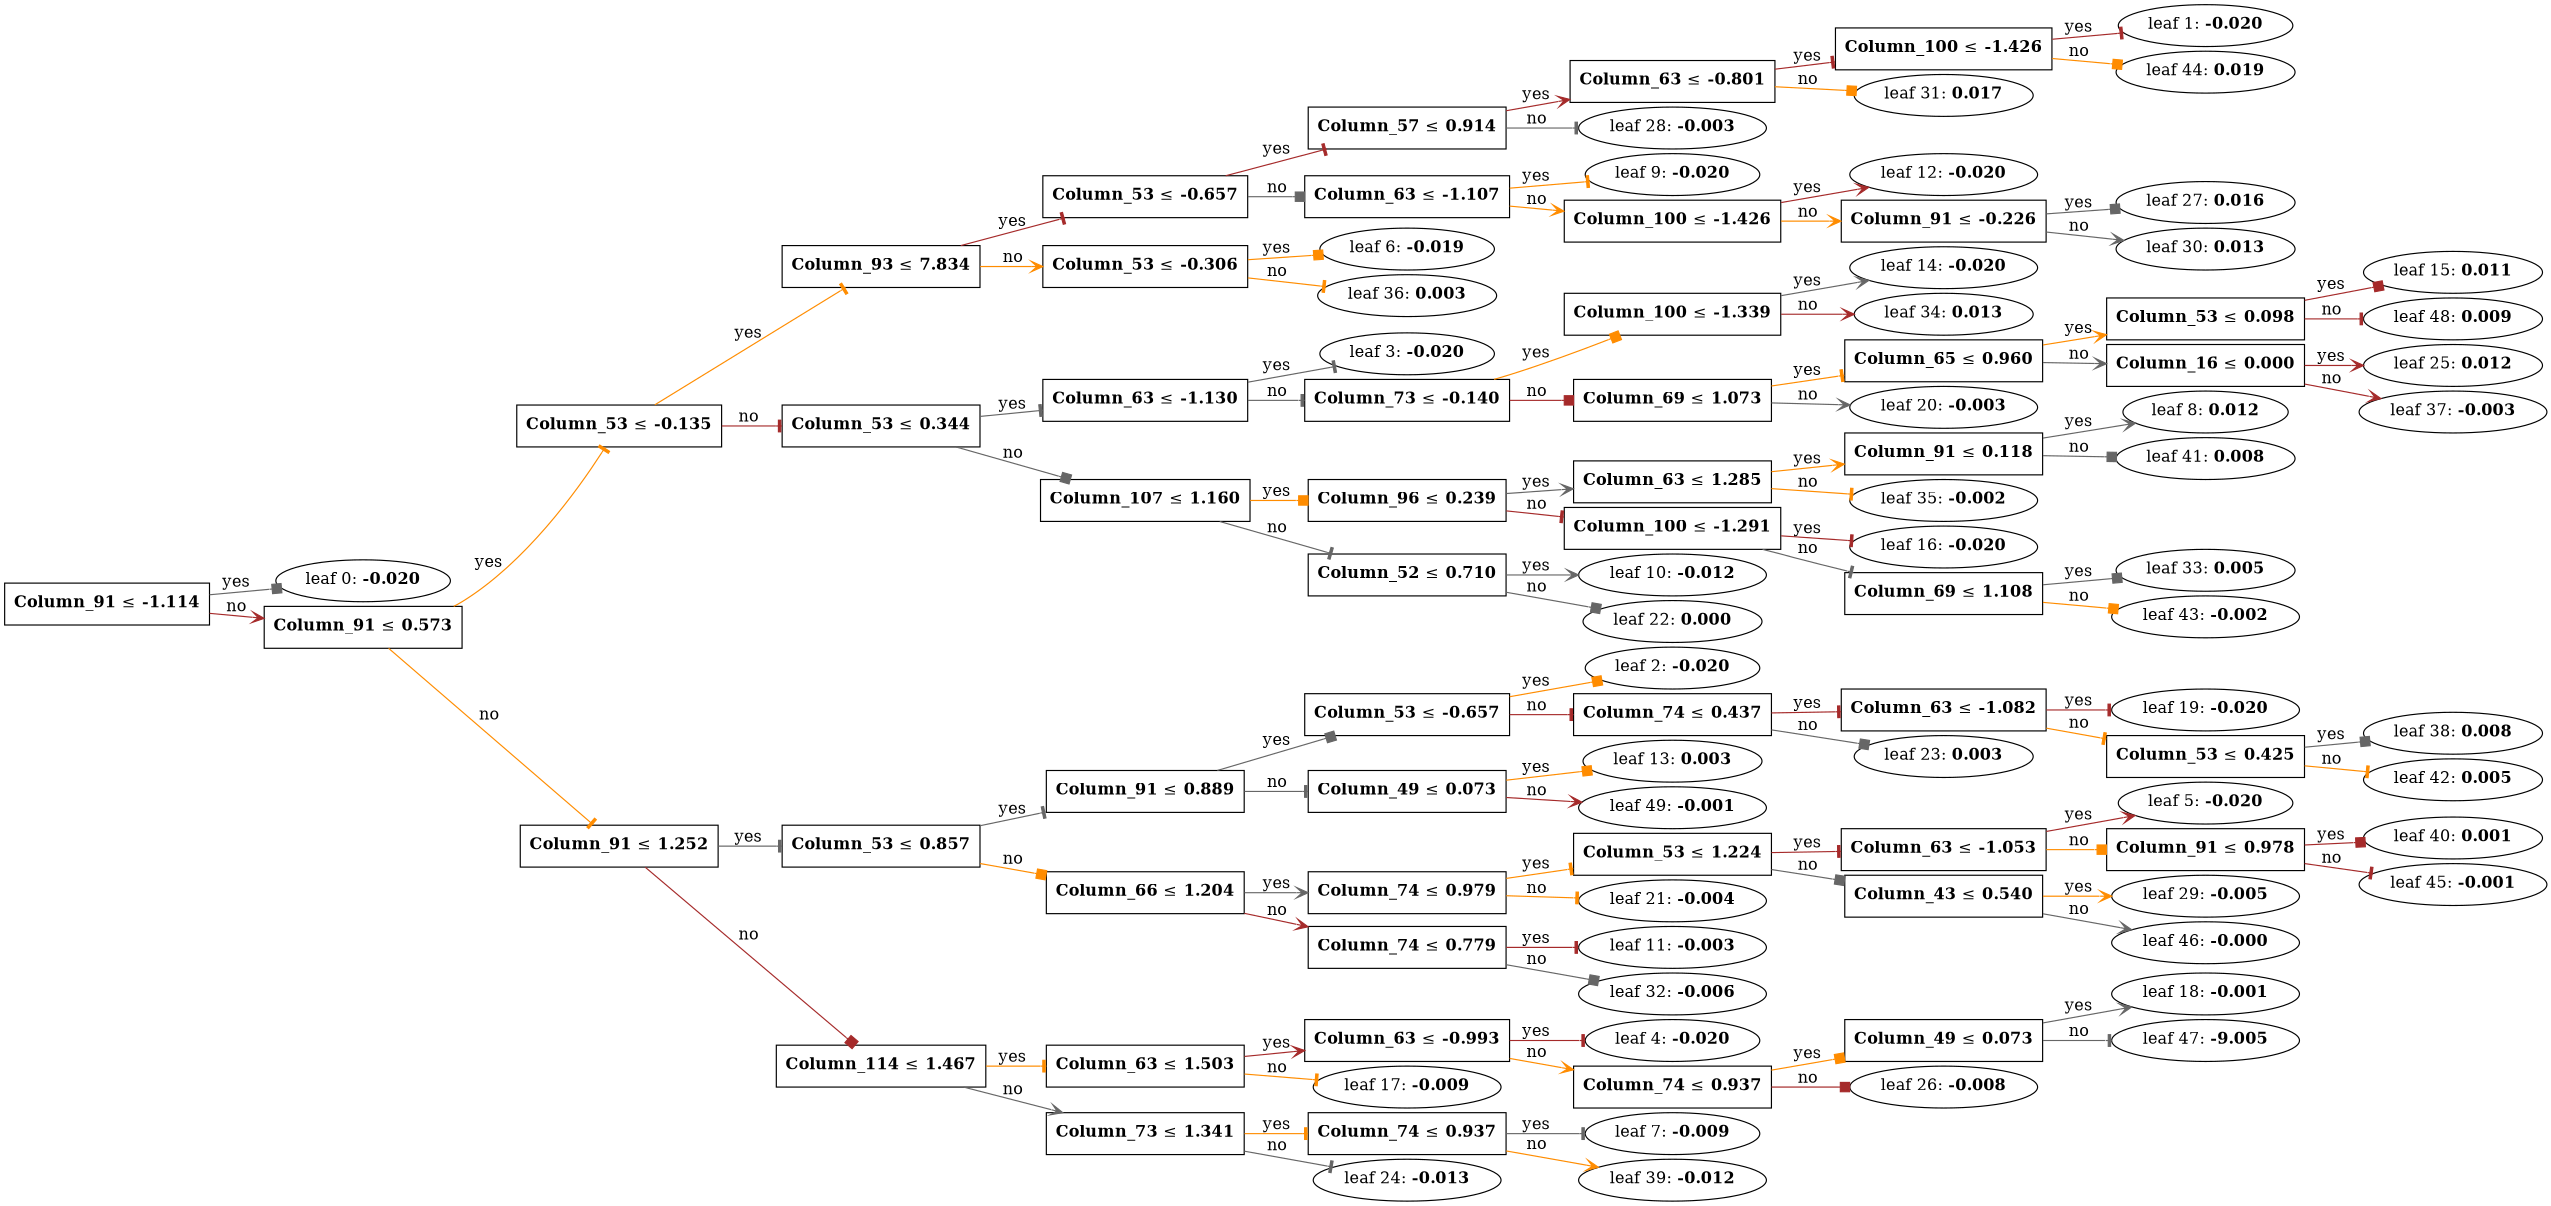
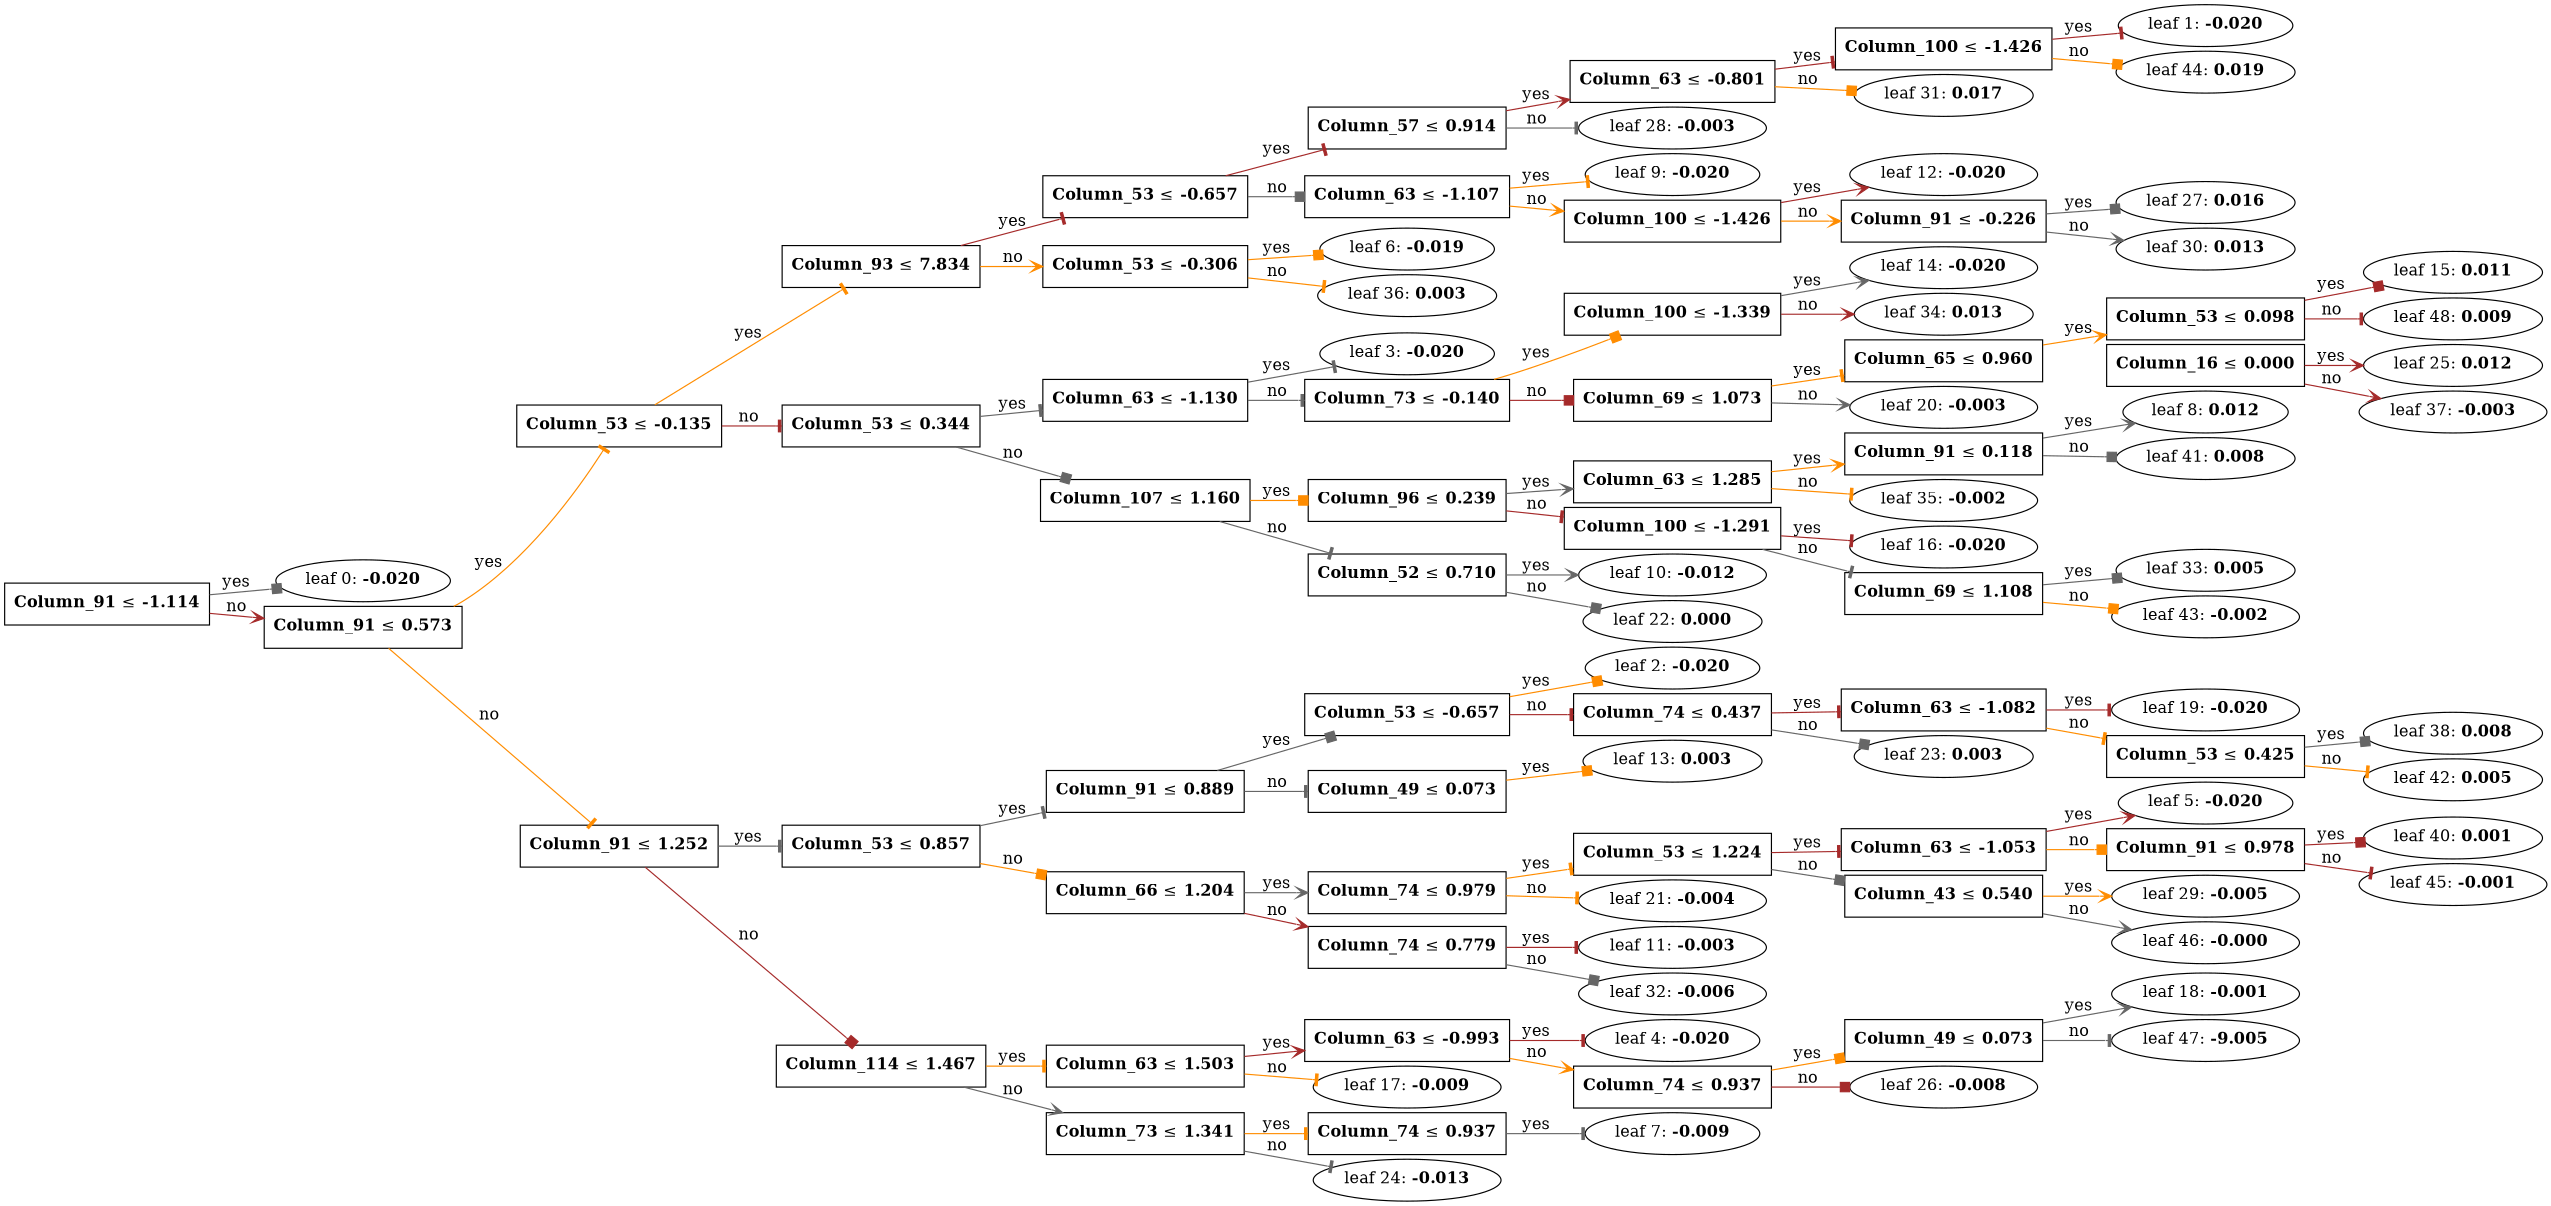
(2069, 363) -> none
(1673, 808) -> none
(1673, 1180) -> none
